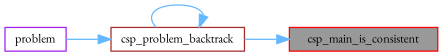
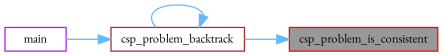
(36, 39) -> (36, 39)
(364, 39) -> (364, 39)
